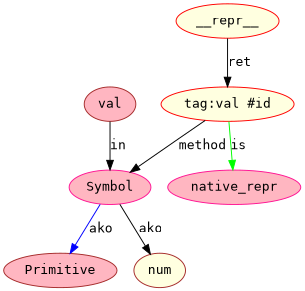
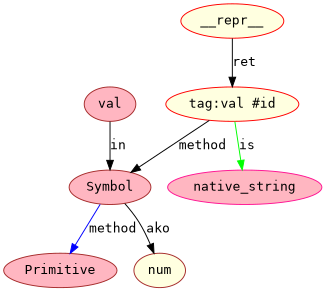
(110, 187) -> (110, 187)
(234, 187) -> (245, 187)
(101, 229) -> (113, 229)
